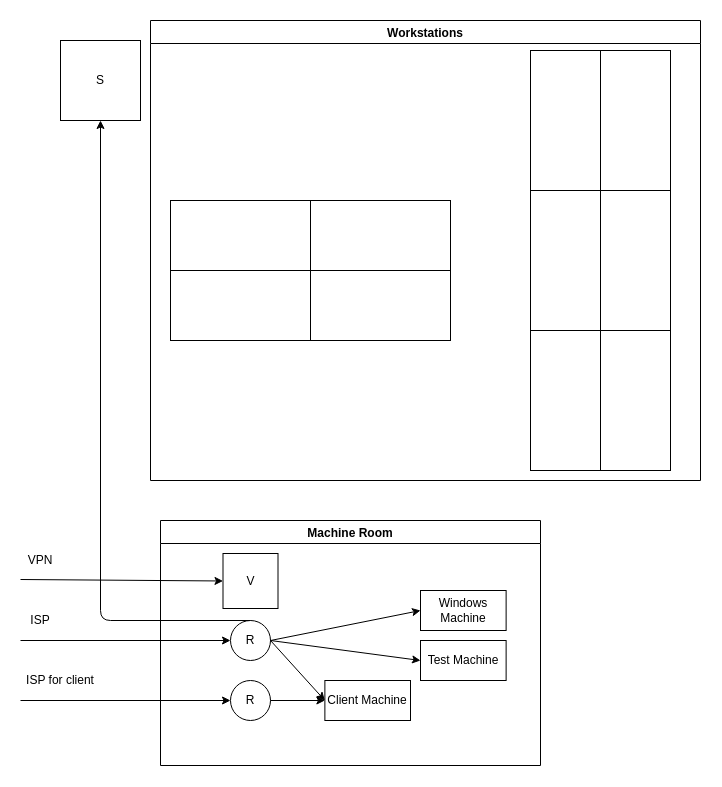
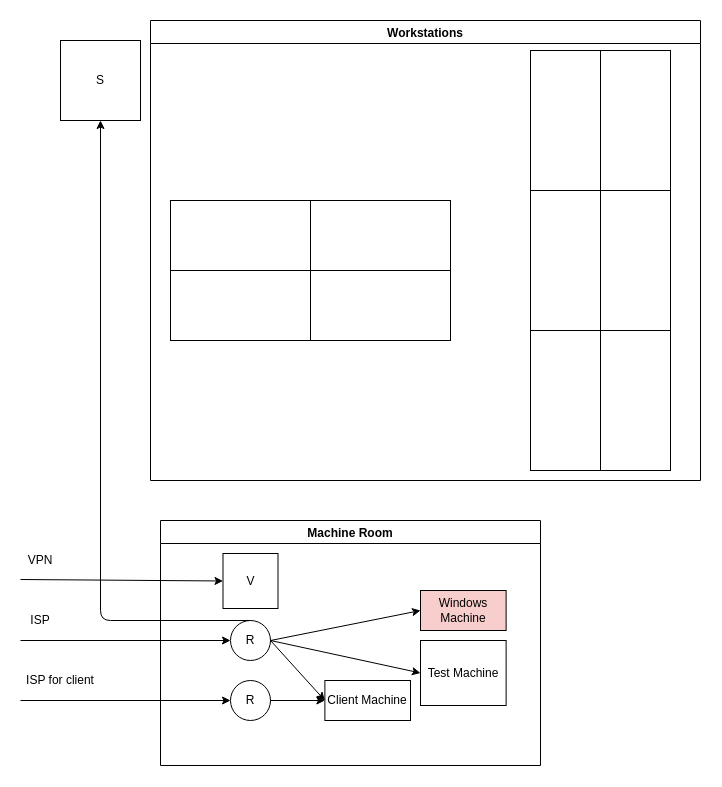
(463, 611) -> (463, 611)
(463, 661) -> (463, 673)
